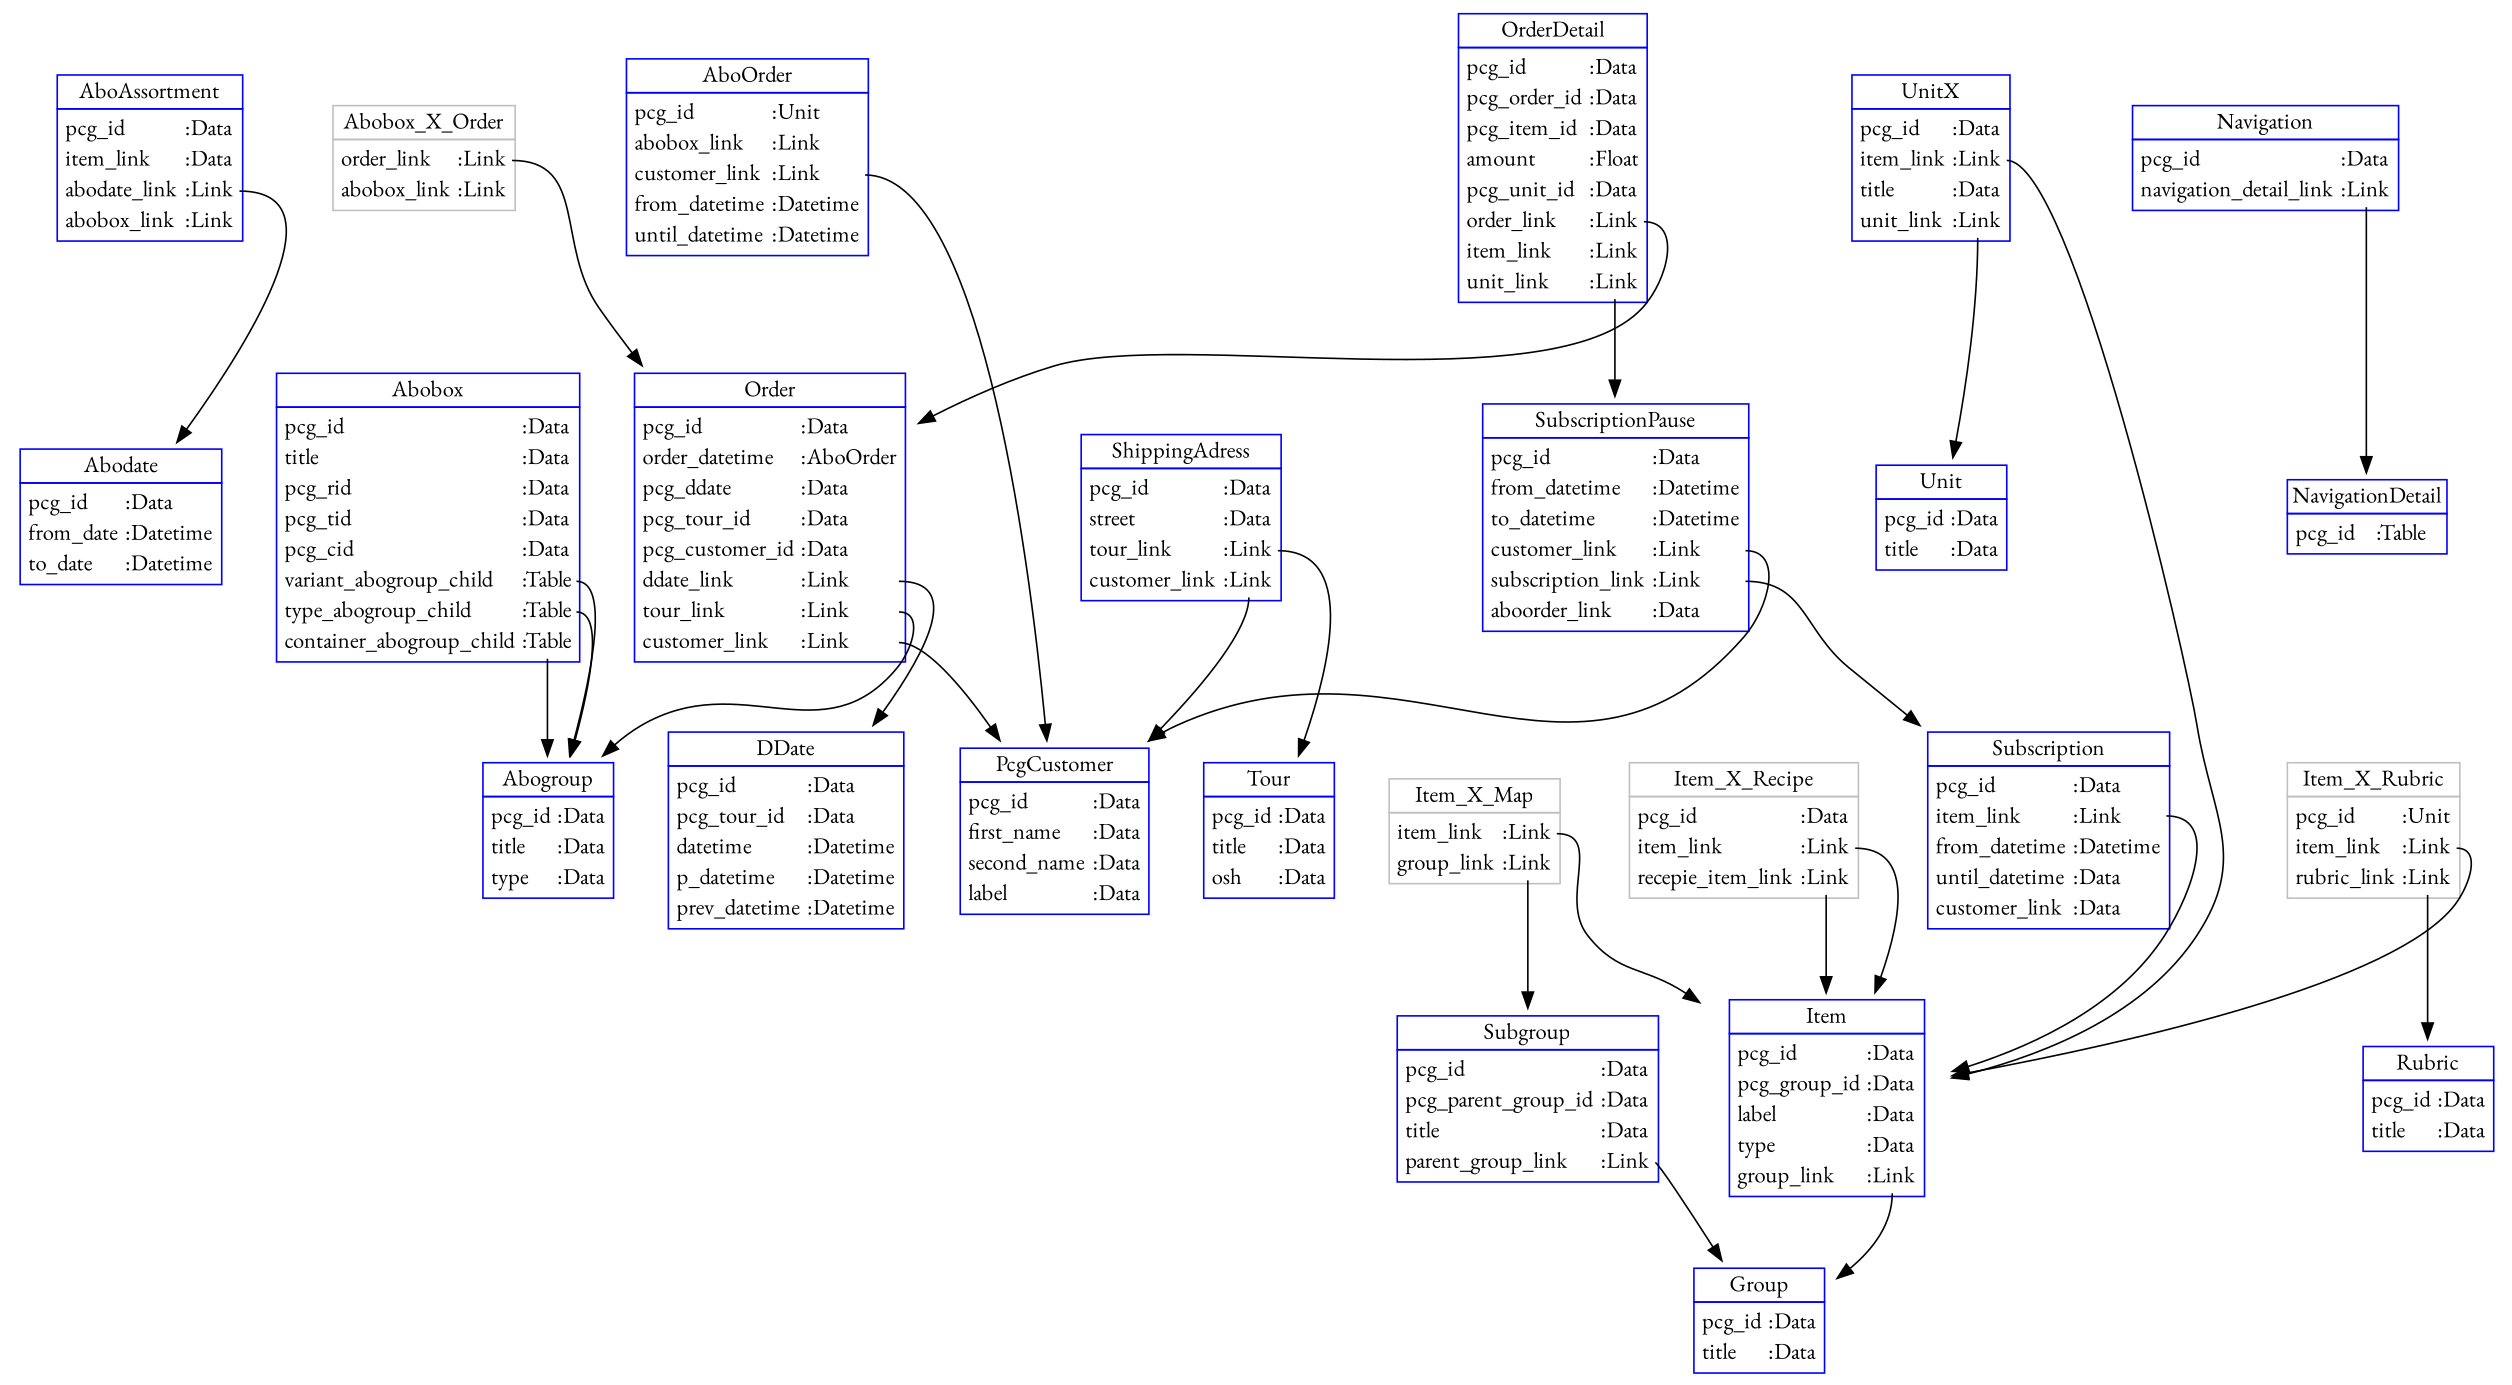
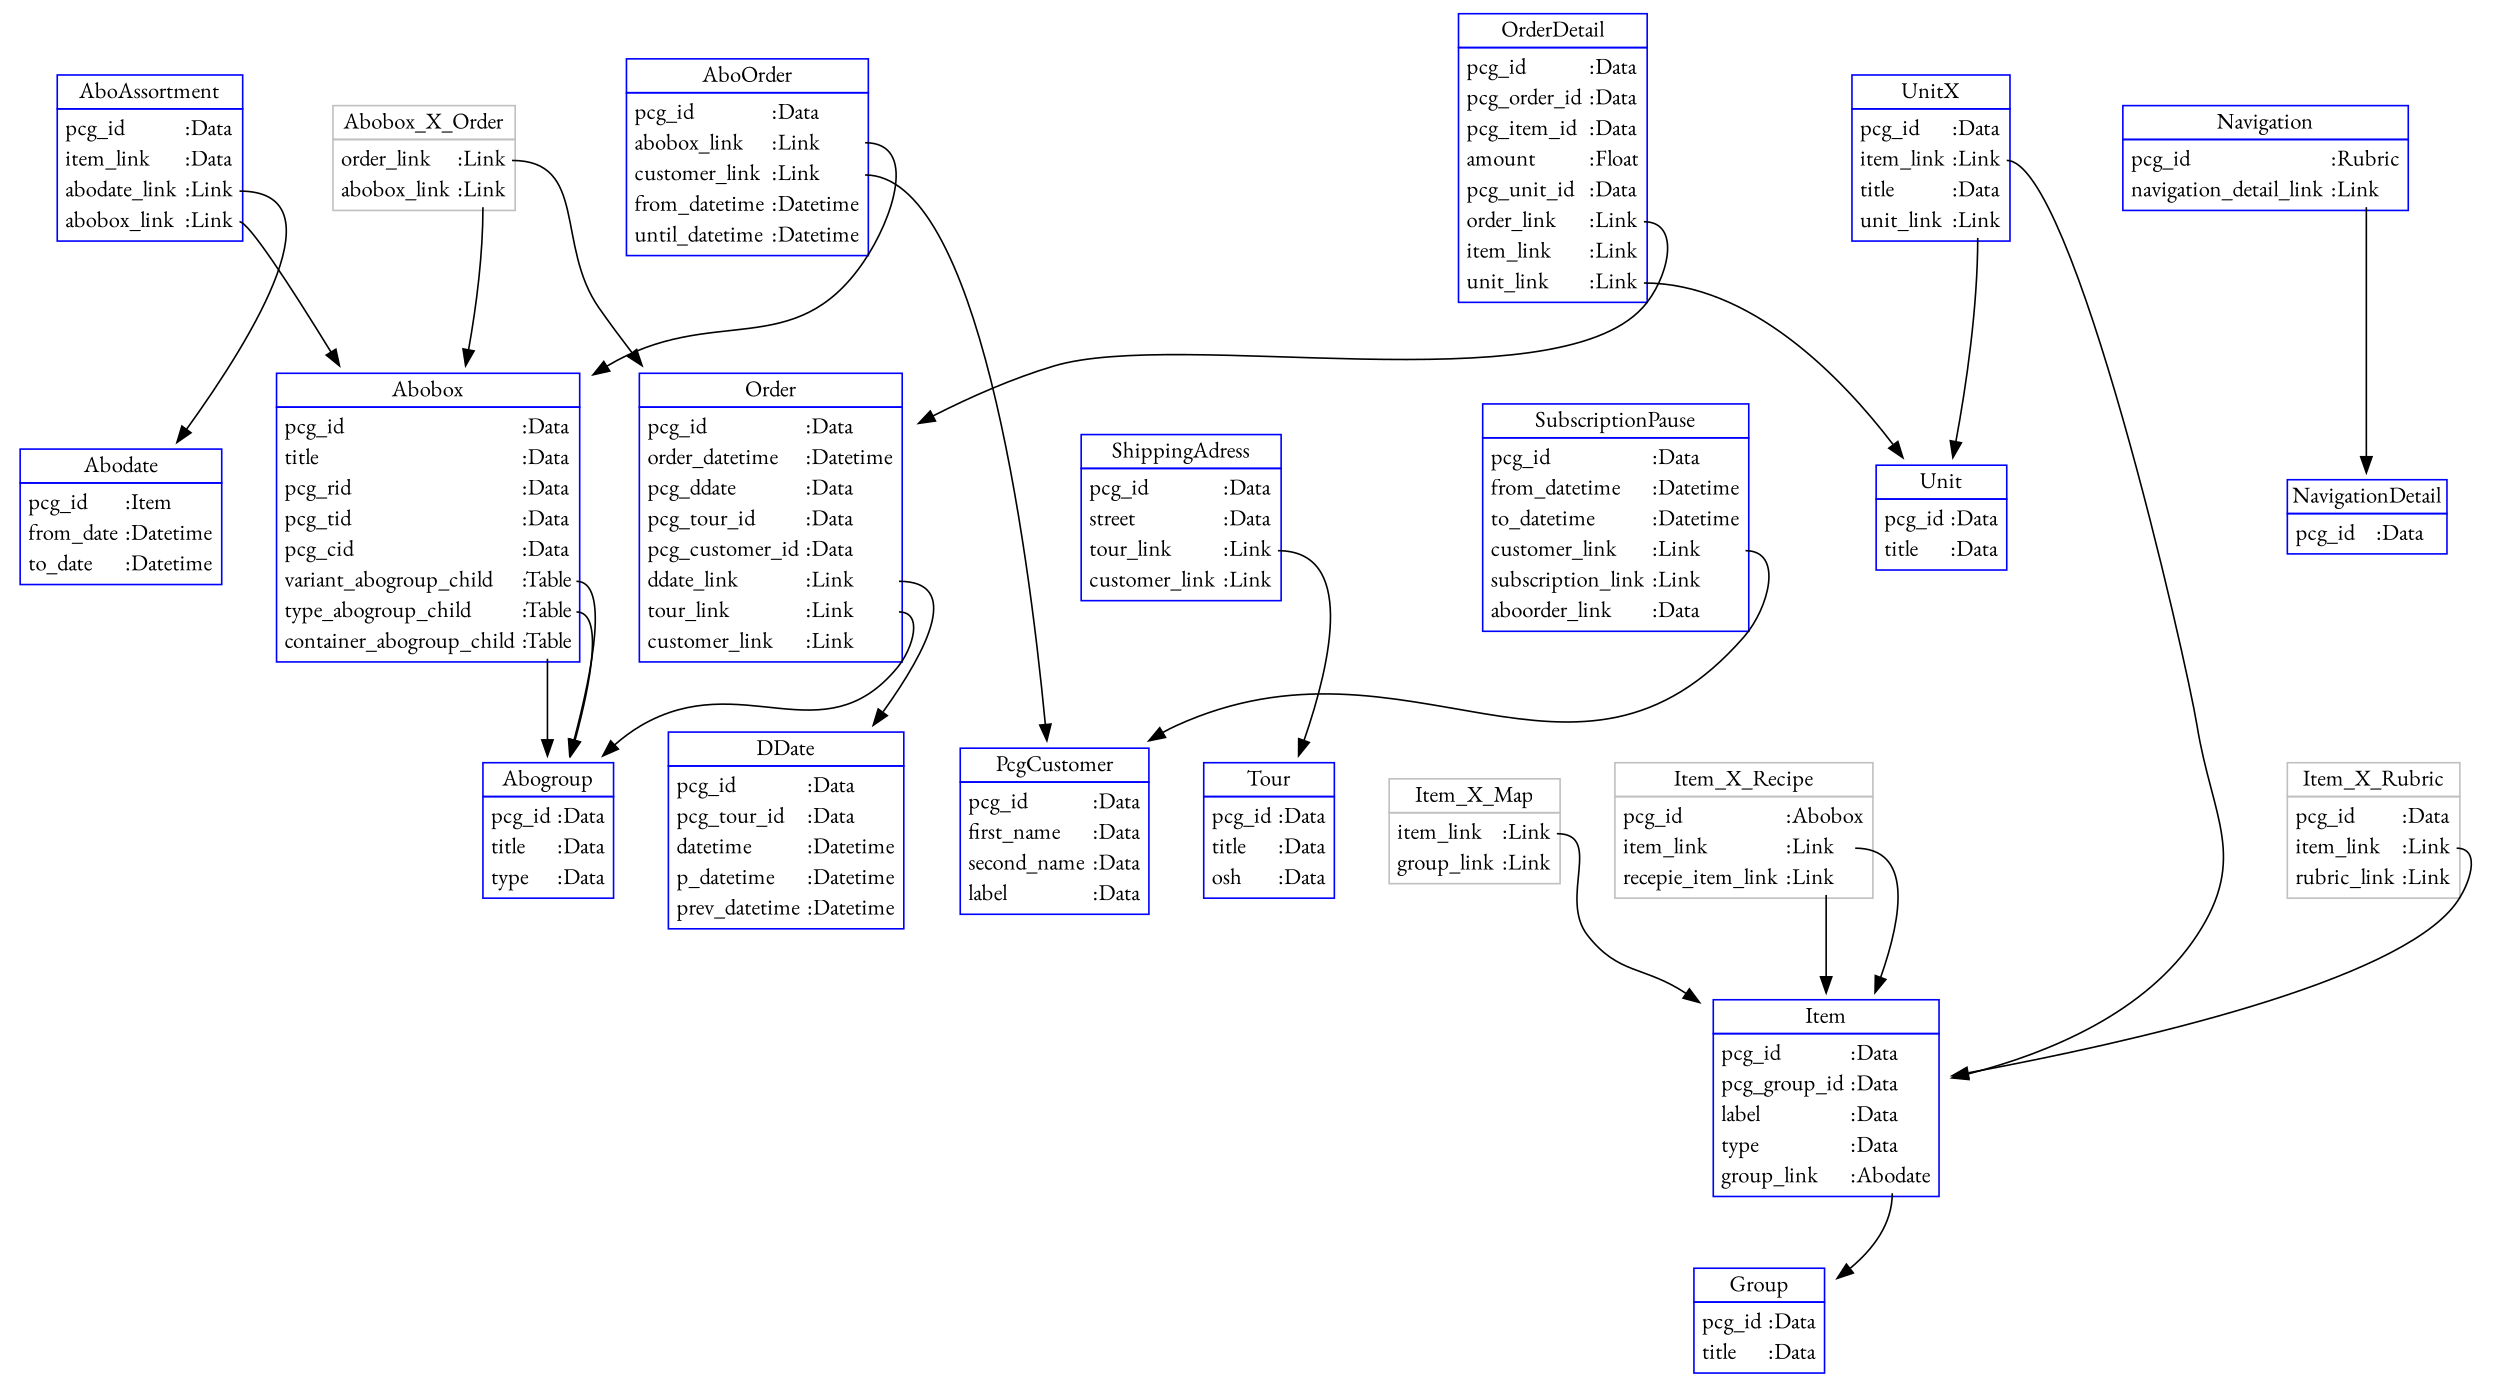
(797, 112) -> (796, 112)
(2365, 159) -> (2366, 159)
none -> (479, 279)
none -> (288, 284)
none -> (813, 310)
(1615, 339) -> (1785, 336)
(849, 457) -> (850, 457)
(149, 502) -> (149, 502)
(2401, 533) -> (2400, 533)
(1213, 668) -> none
(951, 677) -> none
(1825, 816) -> (1825, 816)
(2427, 816) -> (2426, 816)
(2049, 830) -> none
(1528, 1098) -> none
(2428, 1098) -> none
(1891, 1176) -> (1891, 1176)
